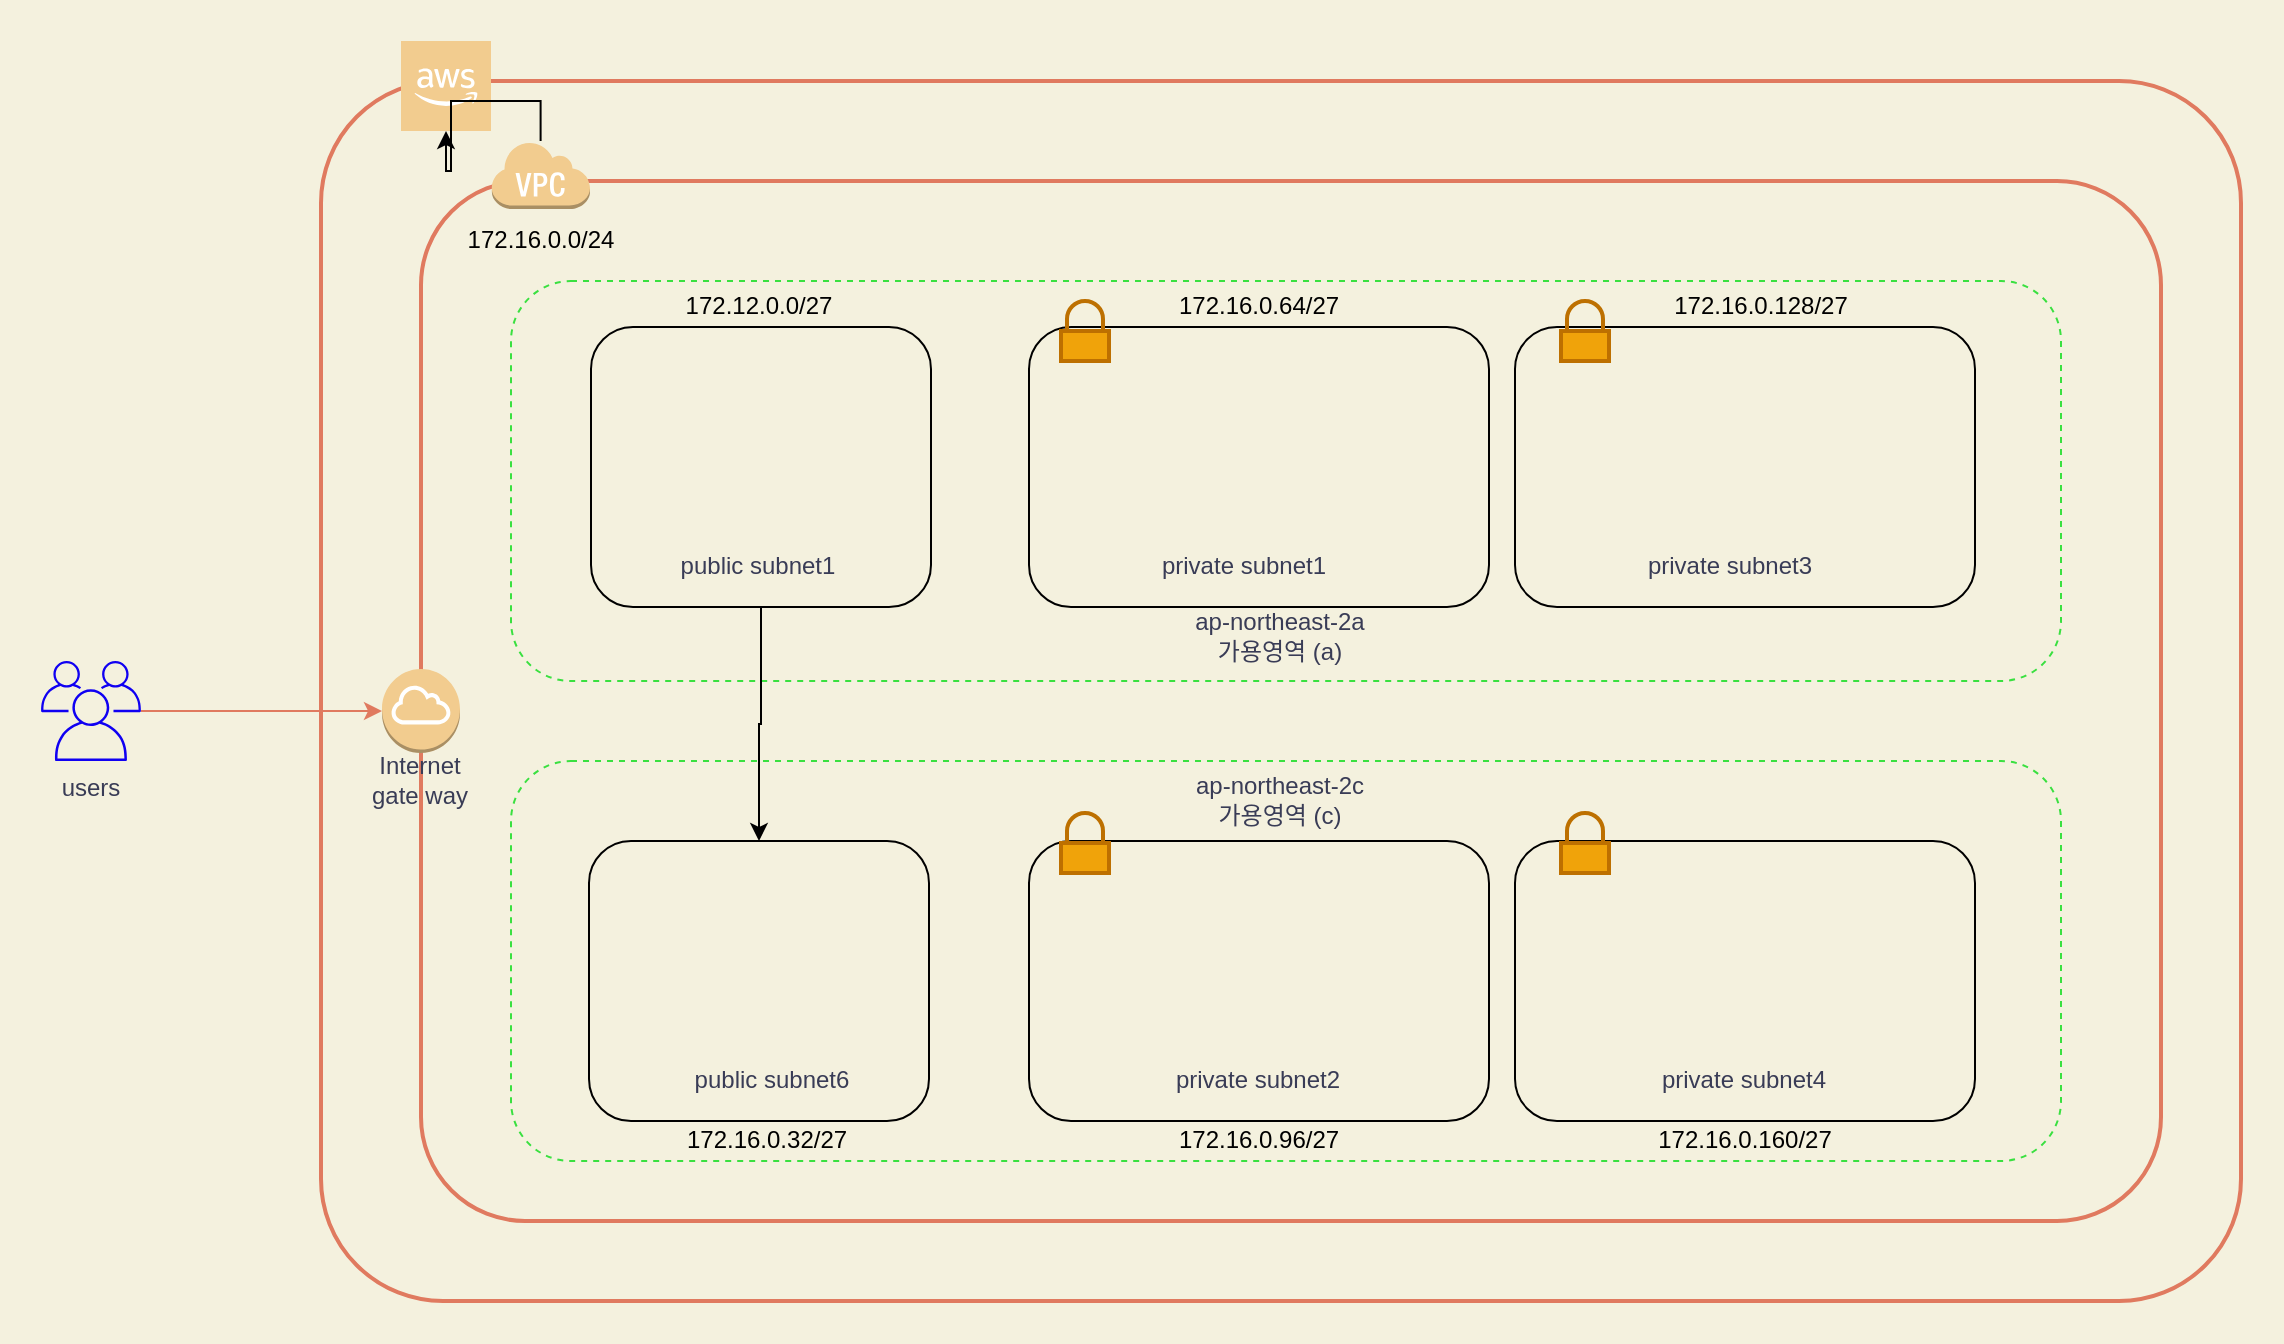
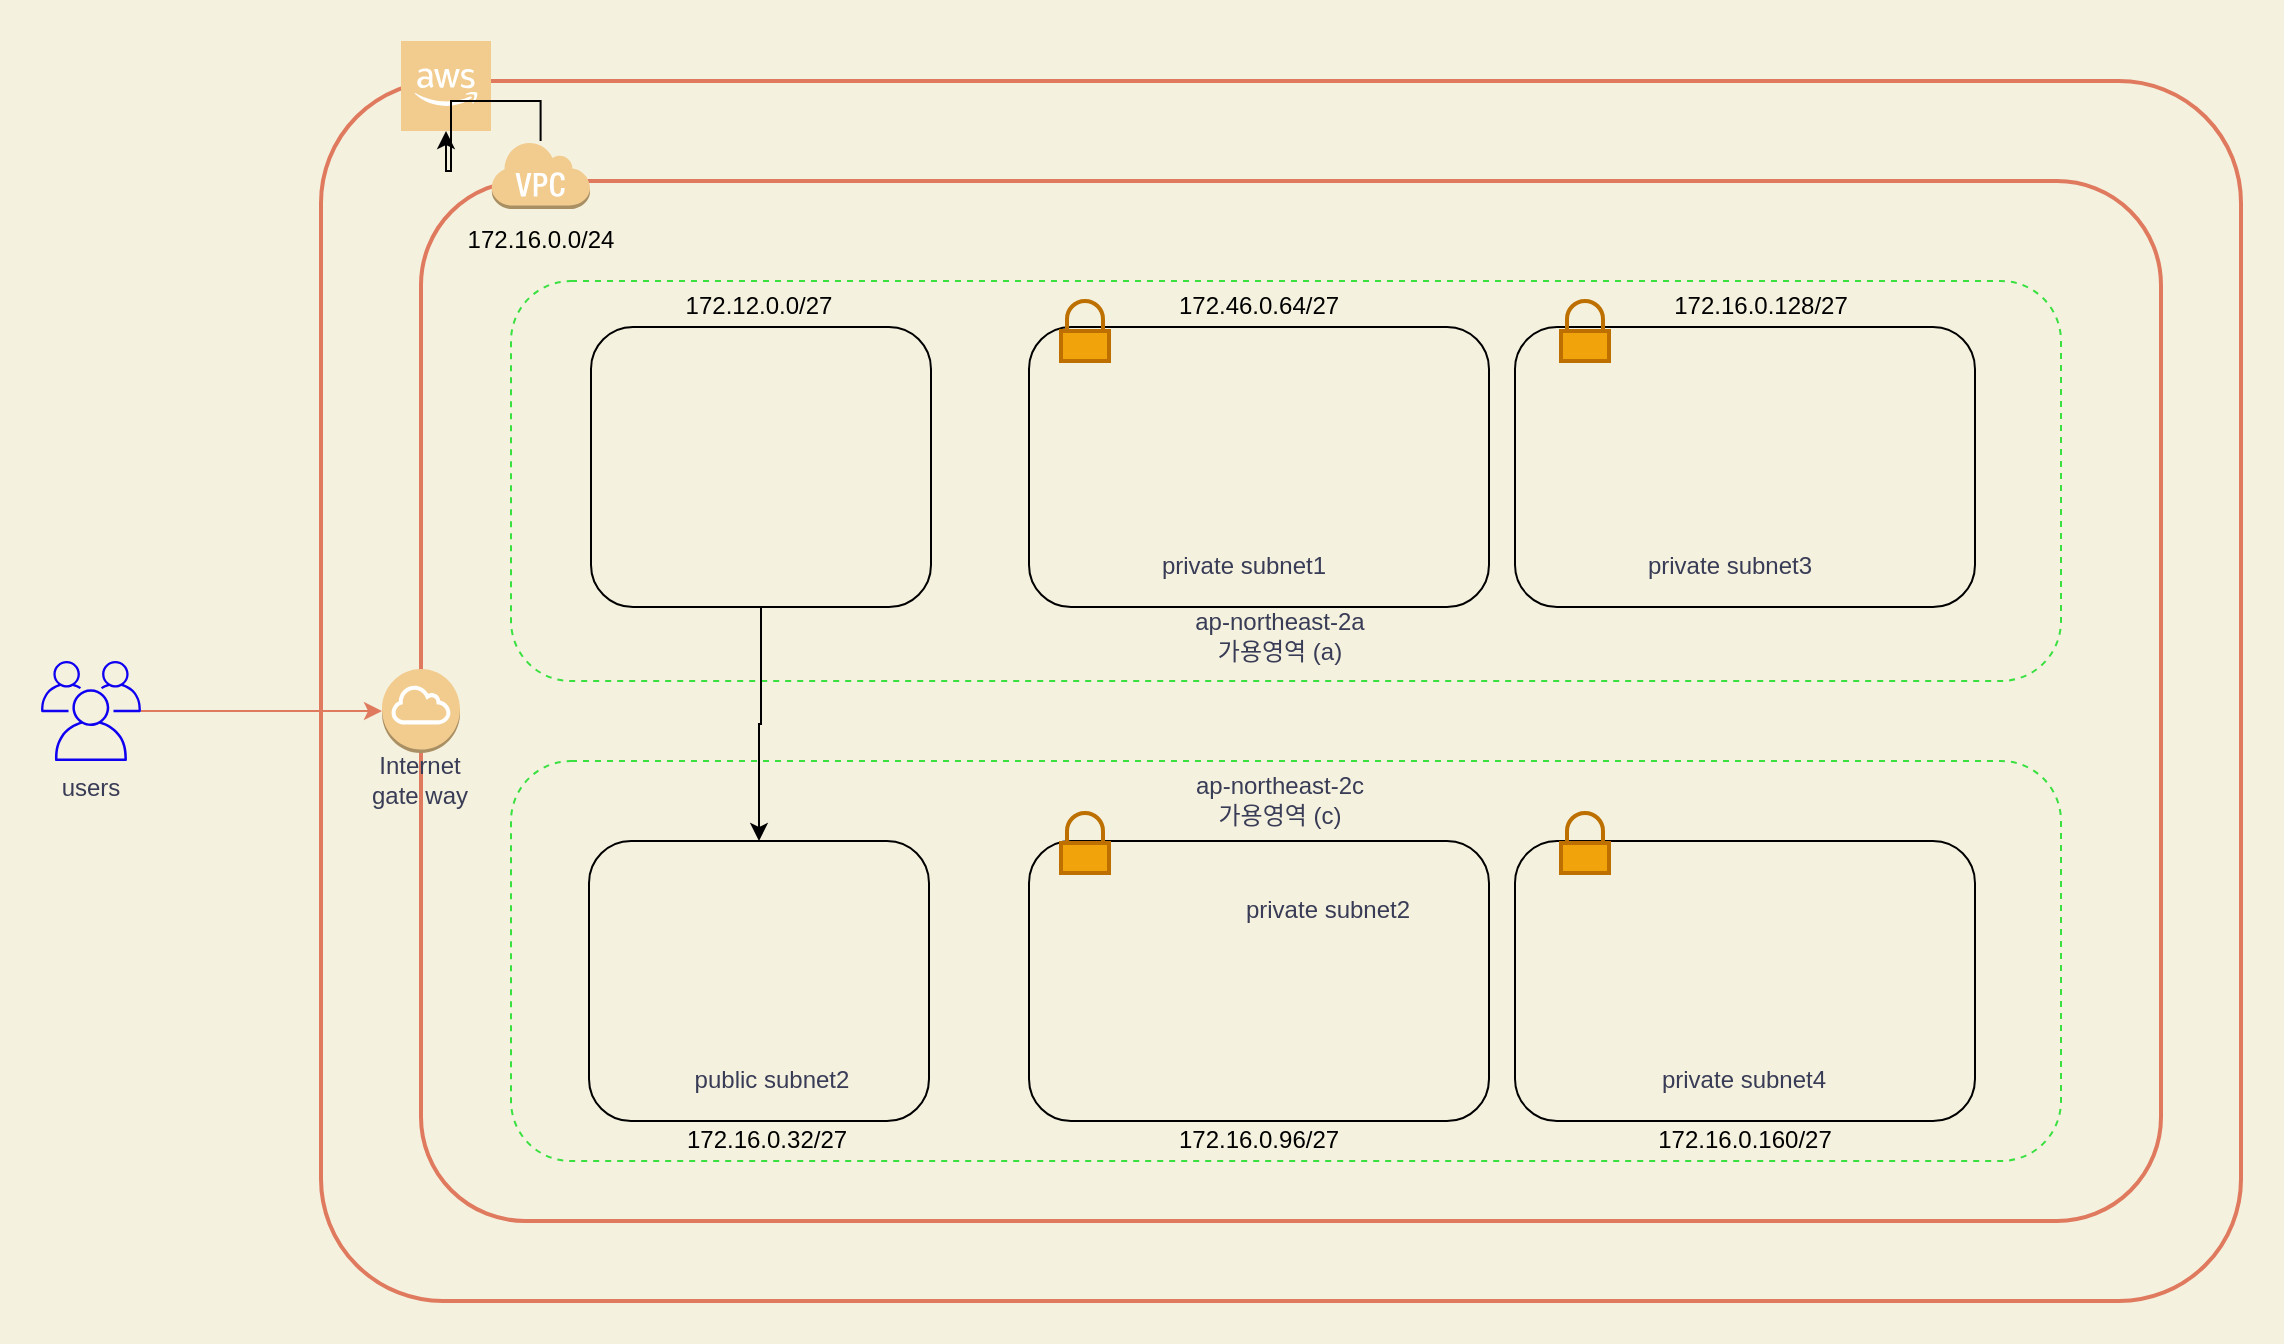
(1260, 307) -> (1260, 307)
(759, 567) -> none
(773, 1081) -> (773, 1081)
(1259, 1081) -> (1329, 911)
